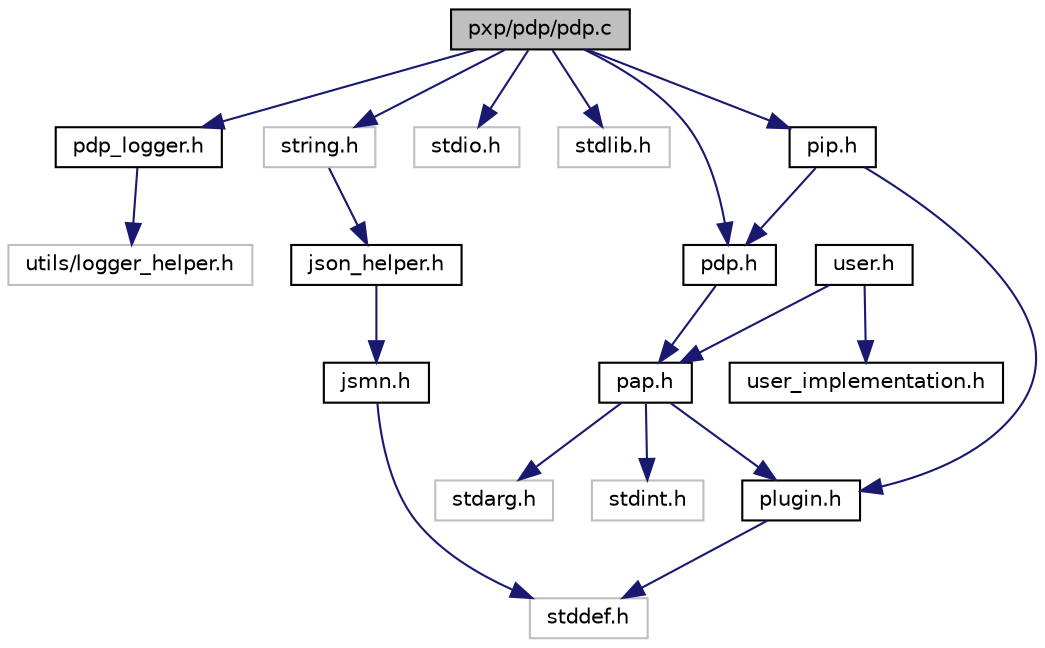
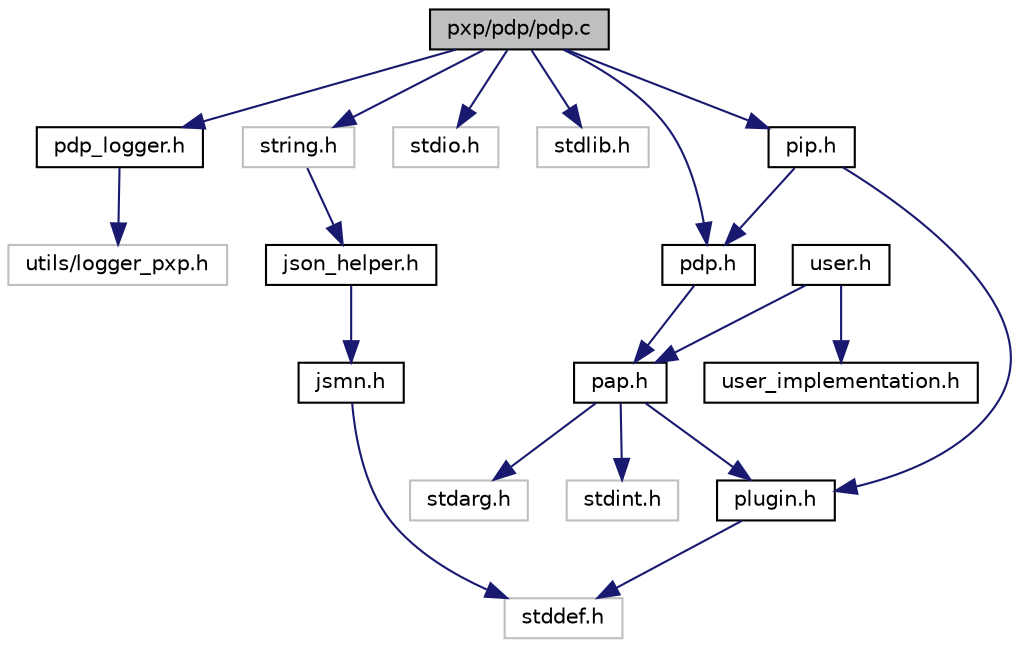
(130, 265) -> (118, 265)
